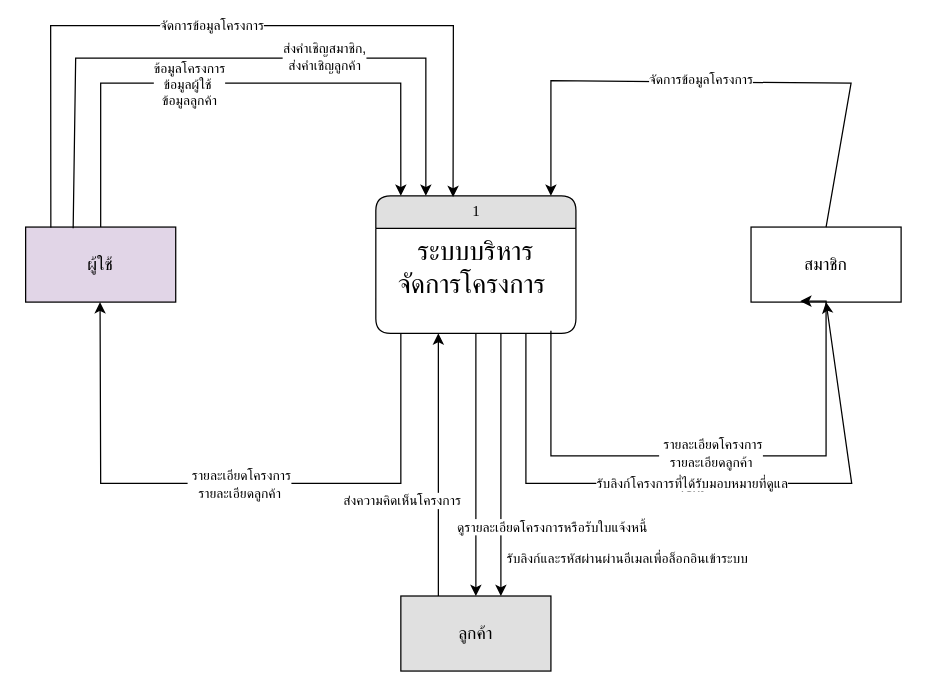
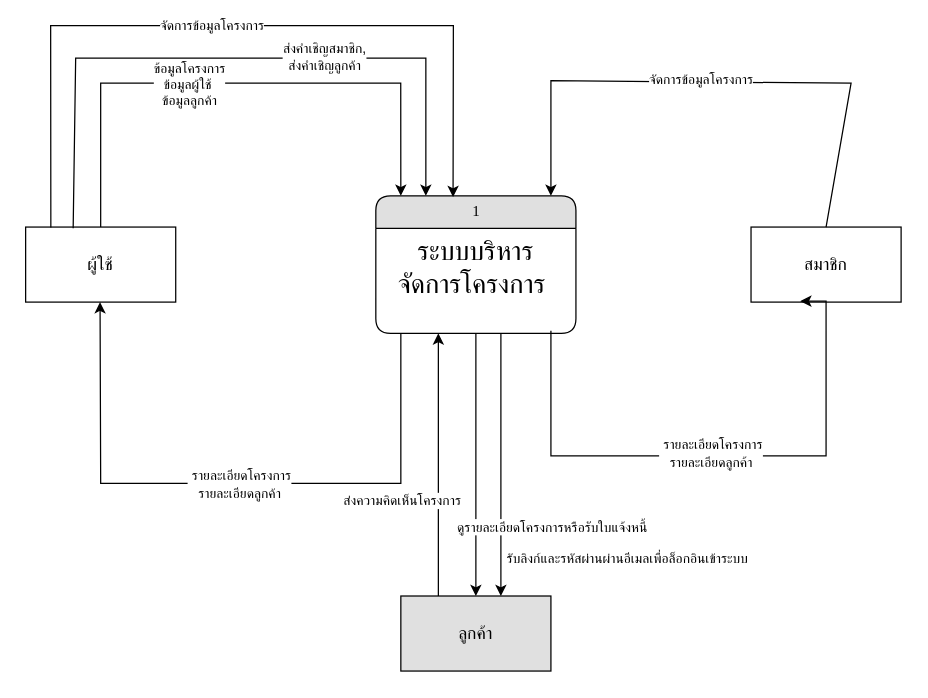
(101, 264) -> (101, 264)
(701, 483) -> none
